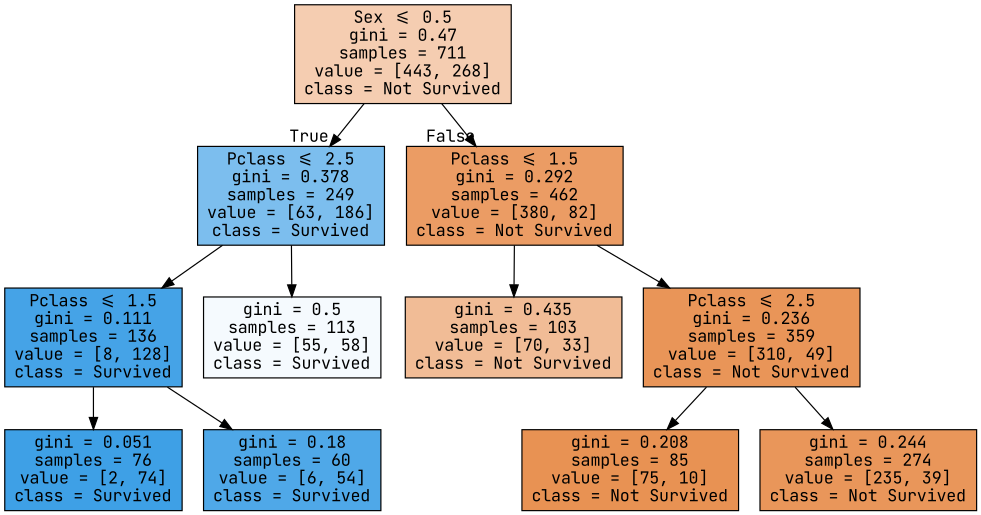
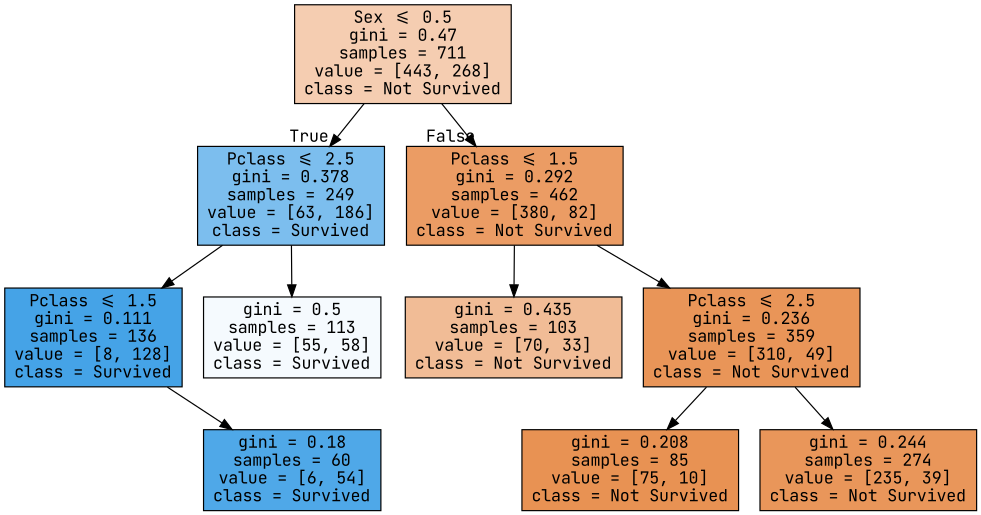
(93, 470) -> none
